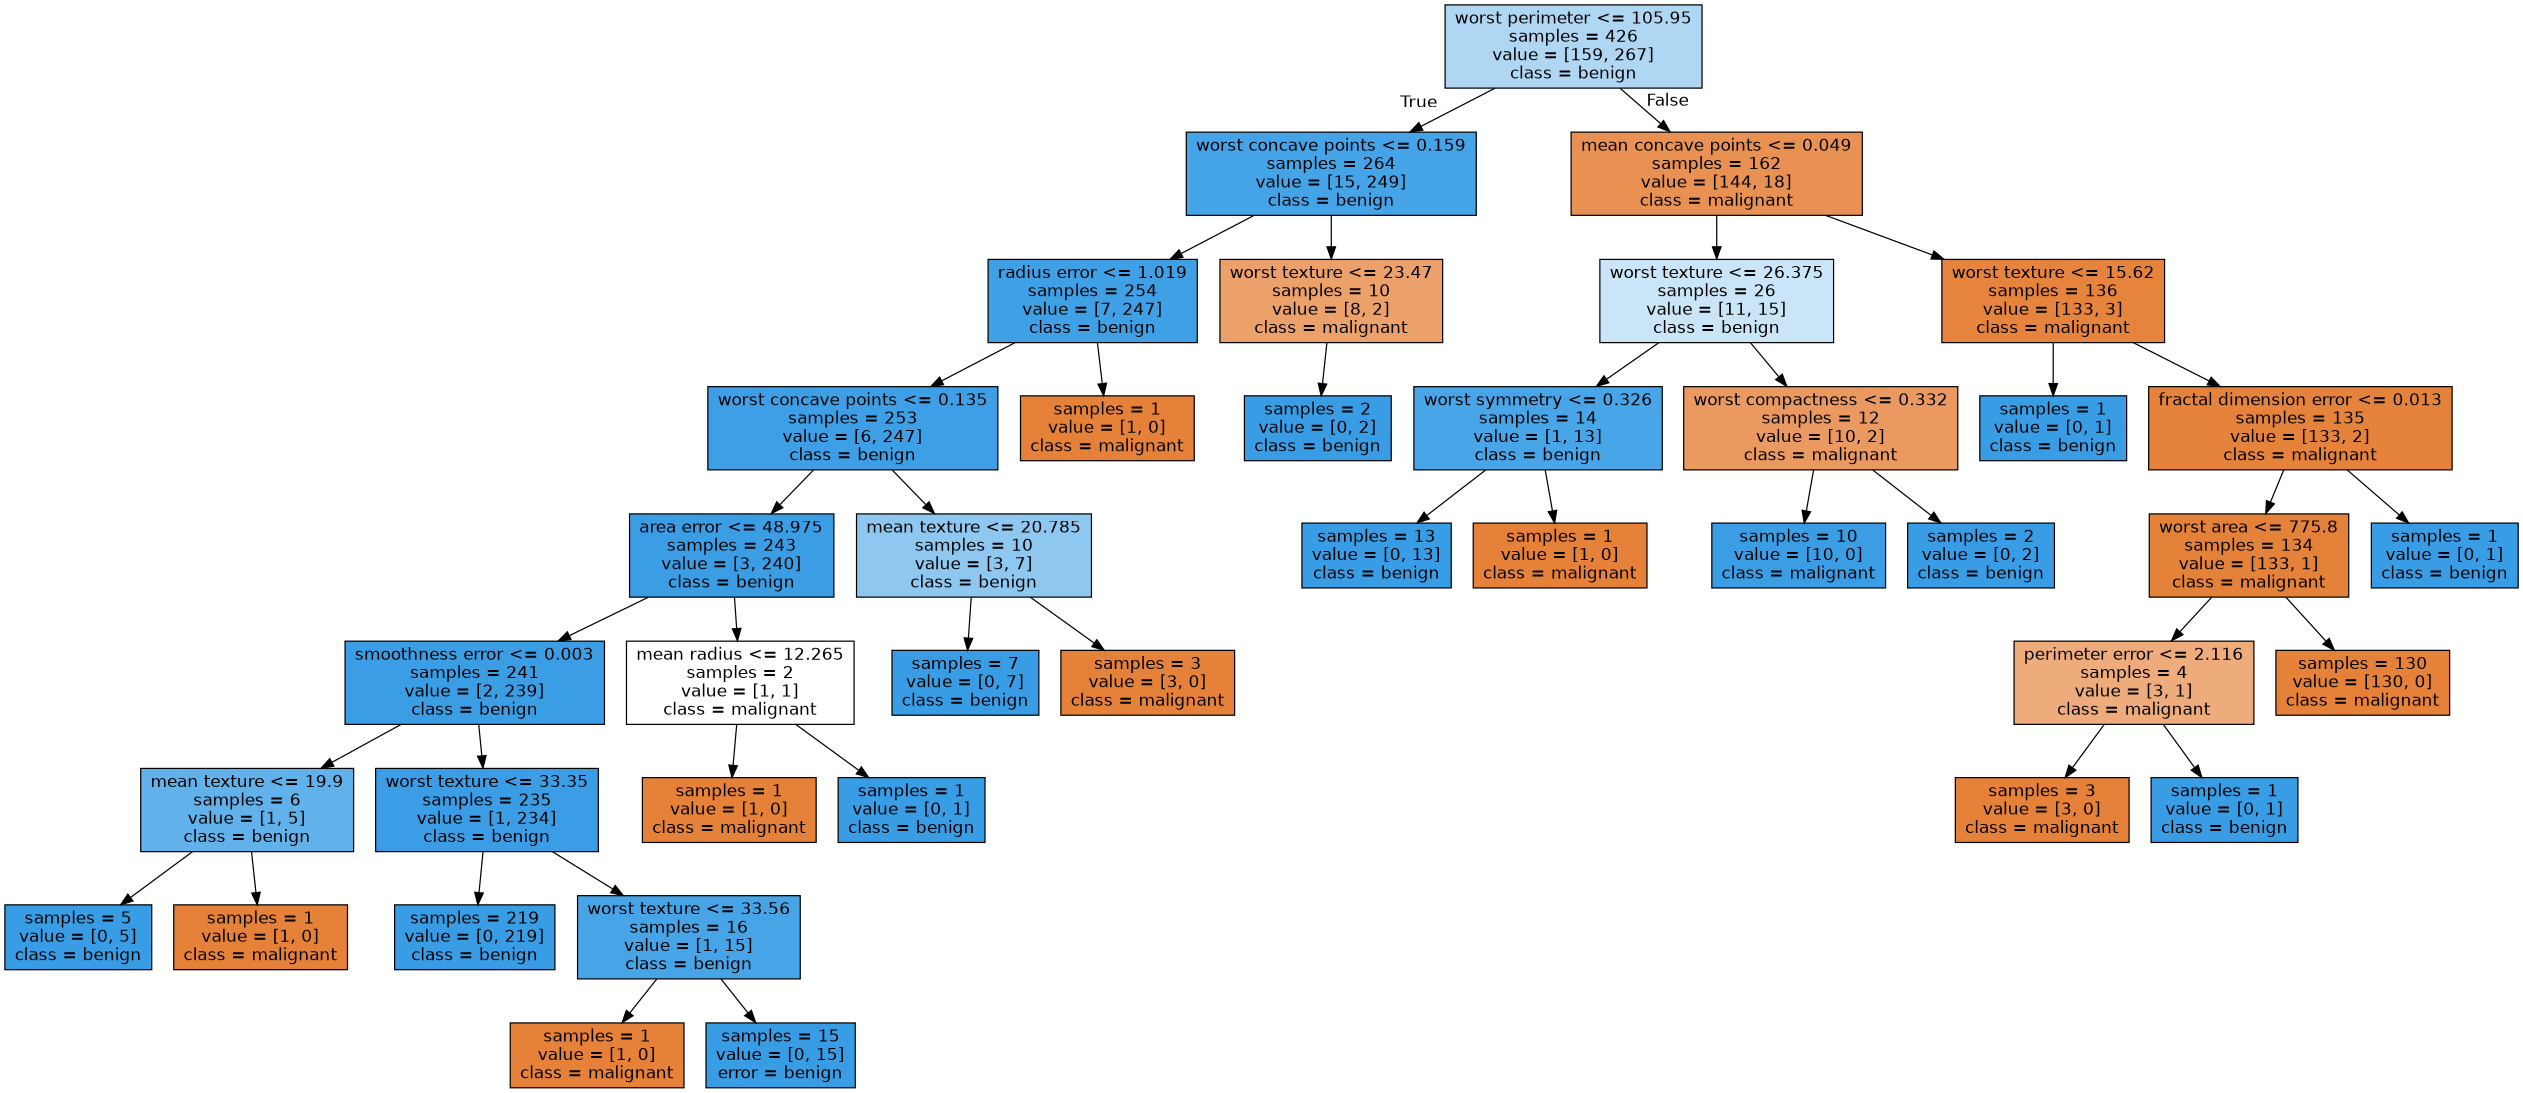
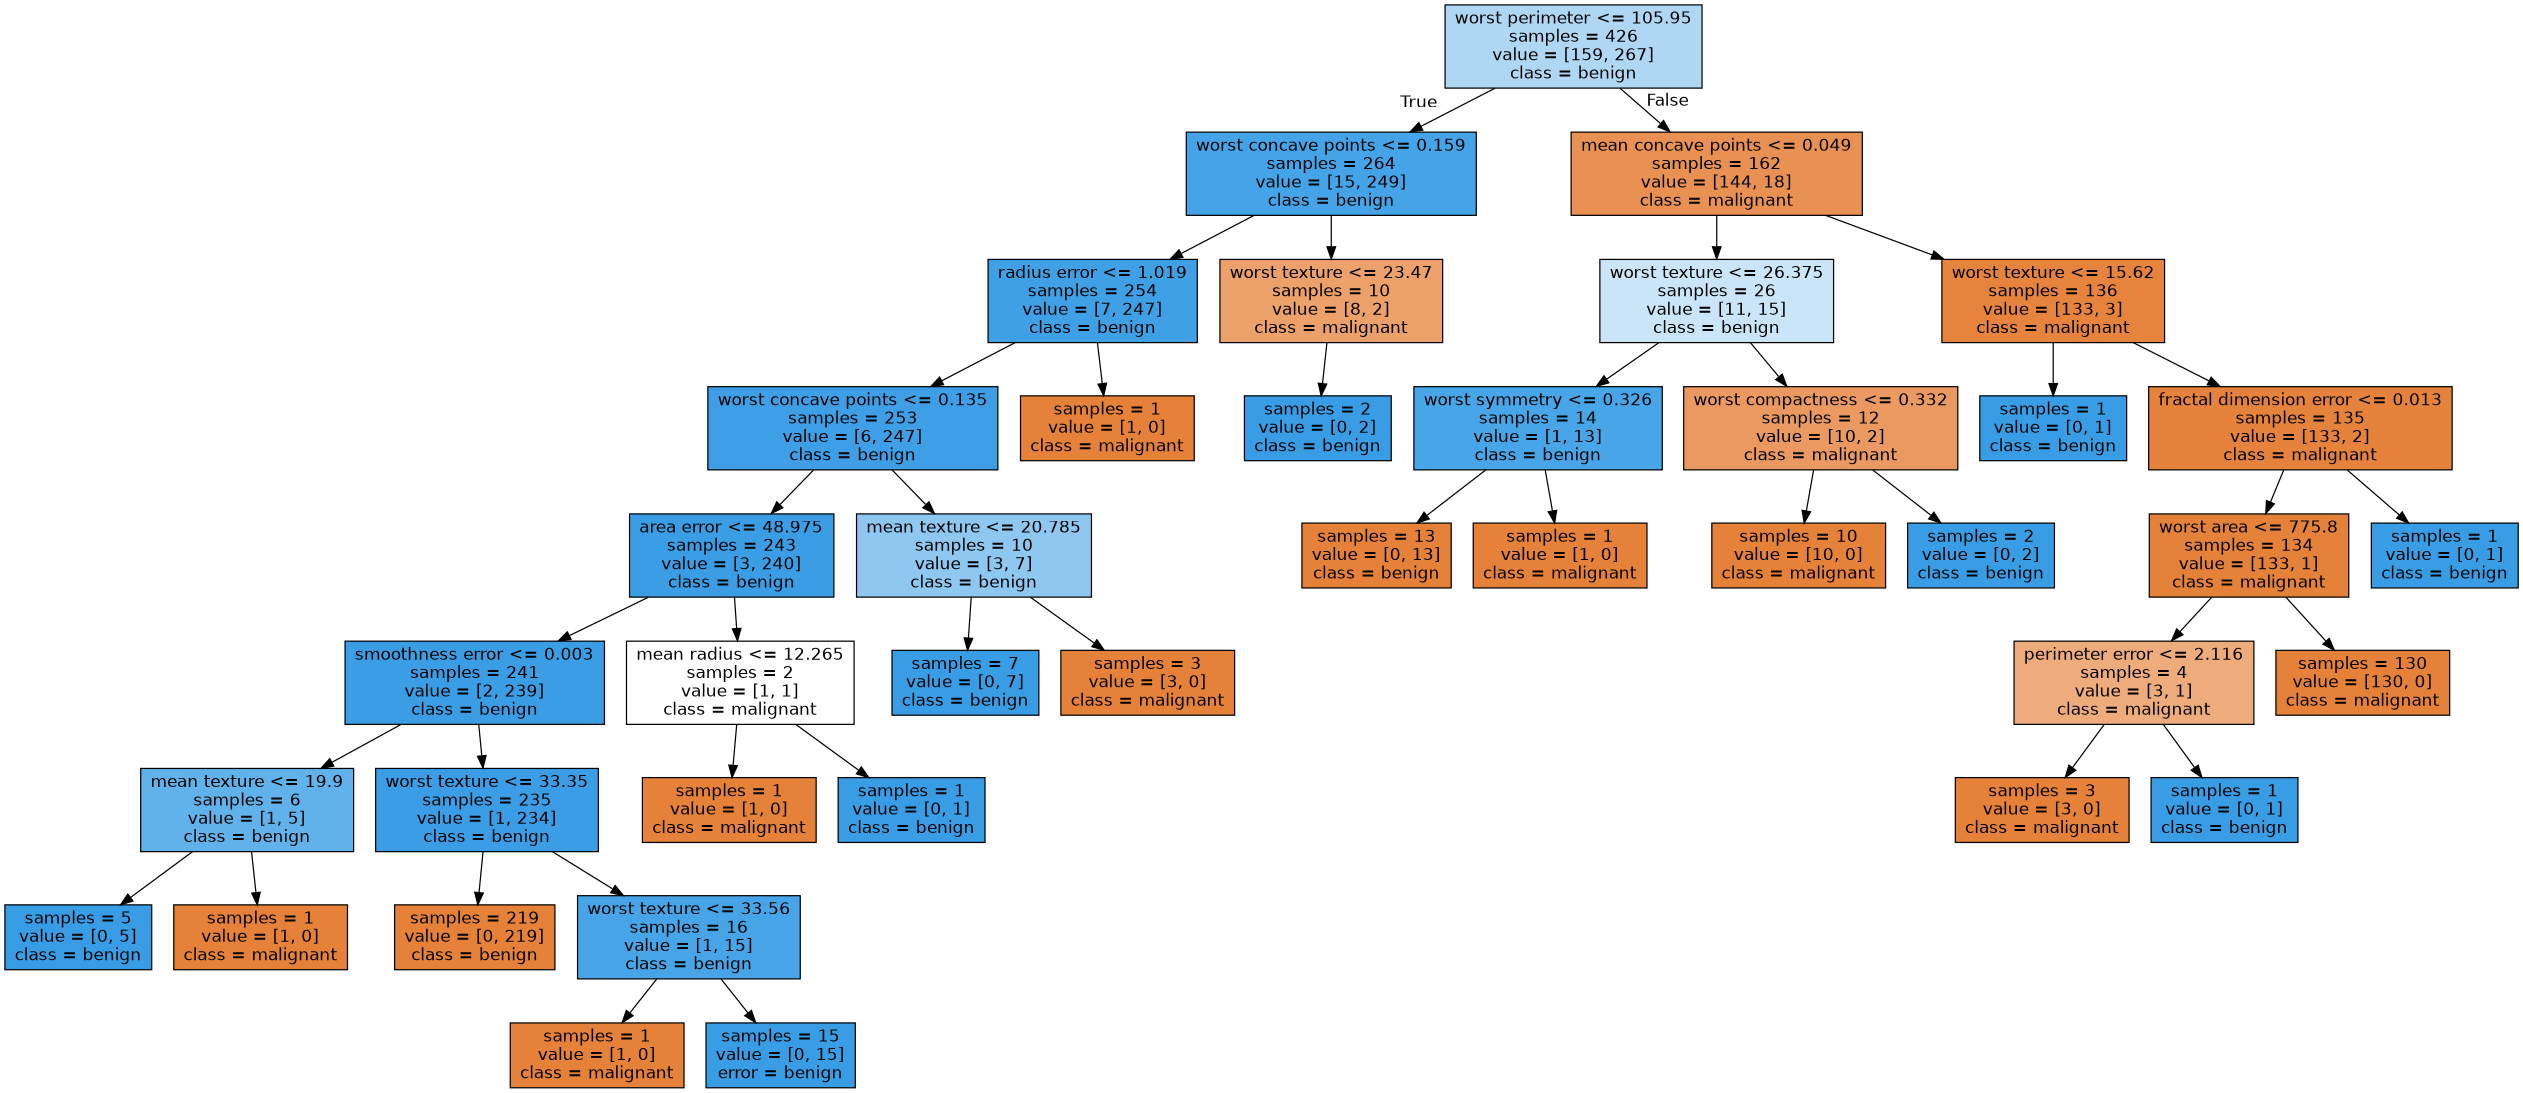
(1377, 556) -> (1377, 556)
(1799, 556) -> (1799, 556)
(475, 937) -> (475, 937)
